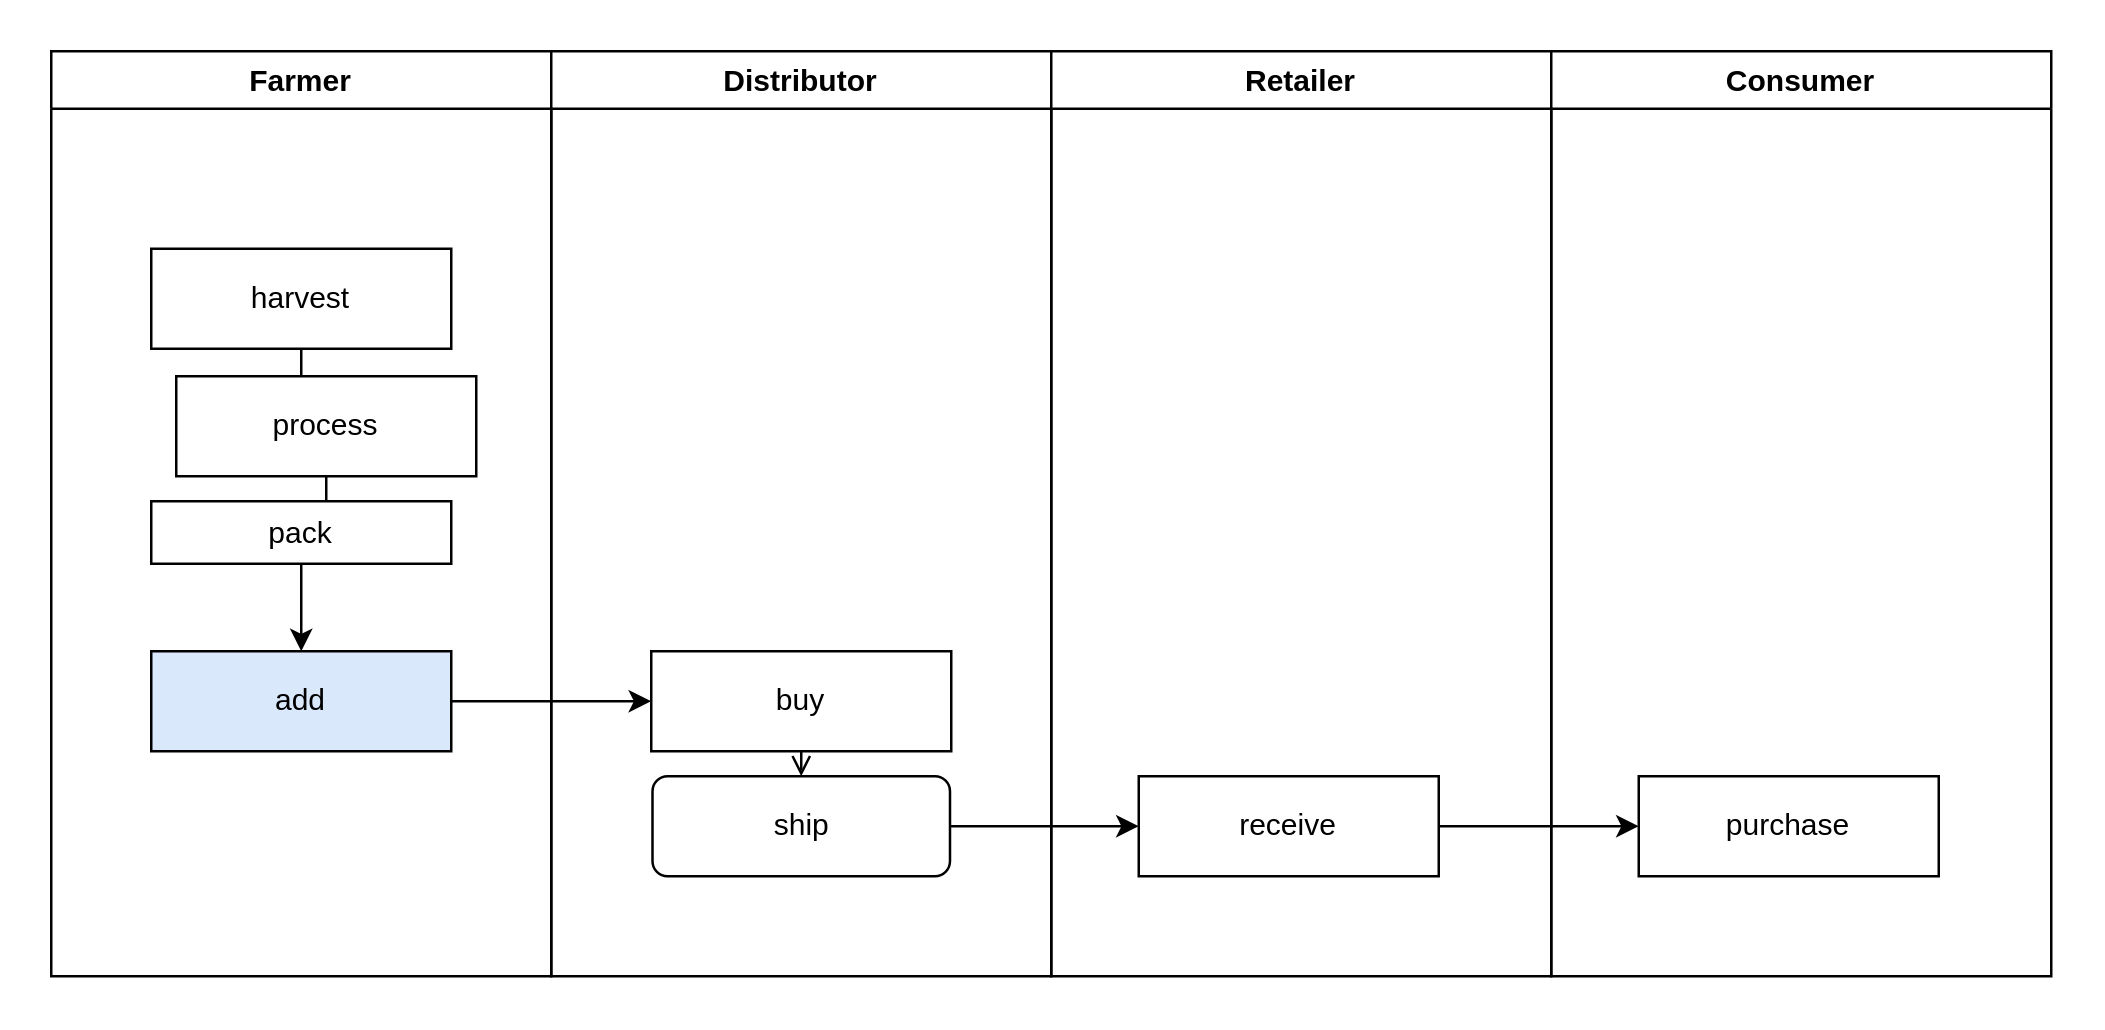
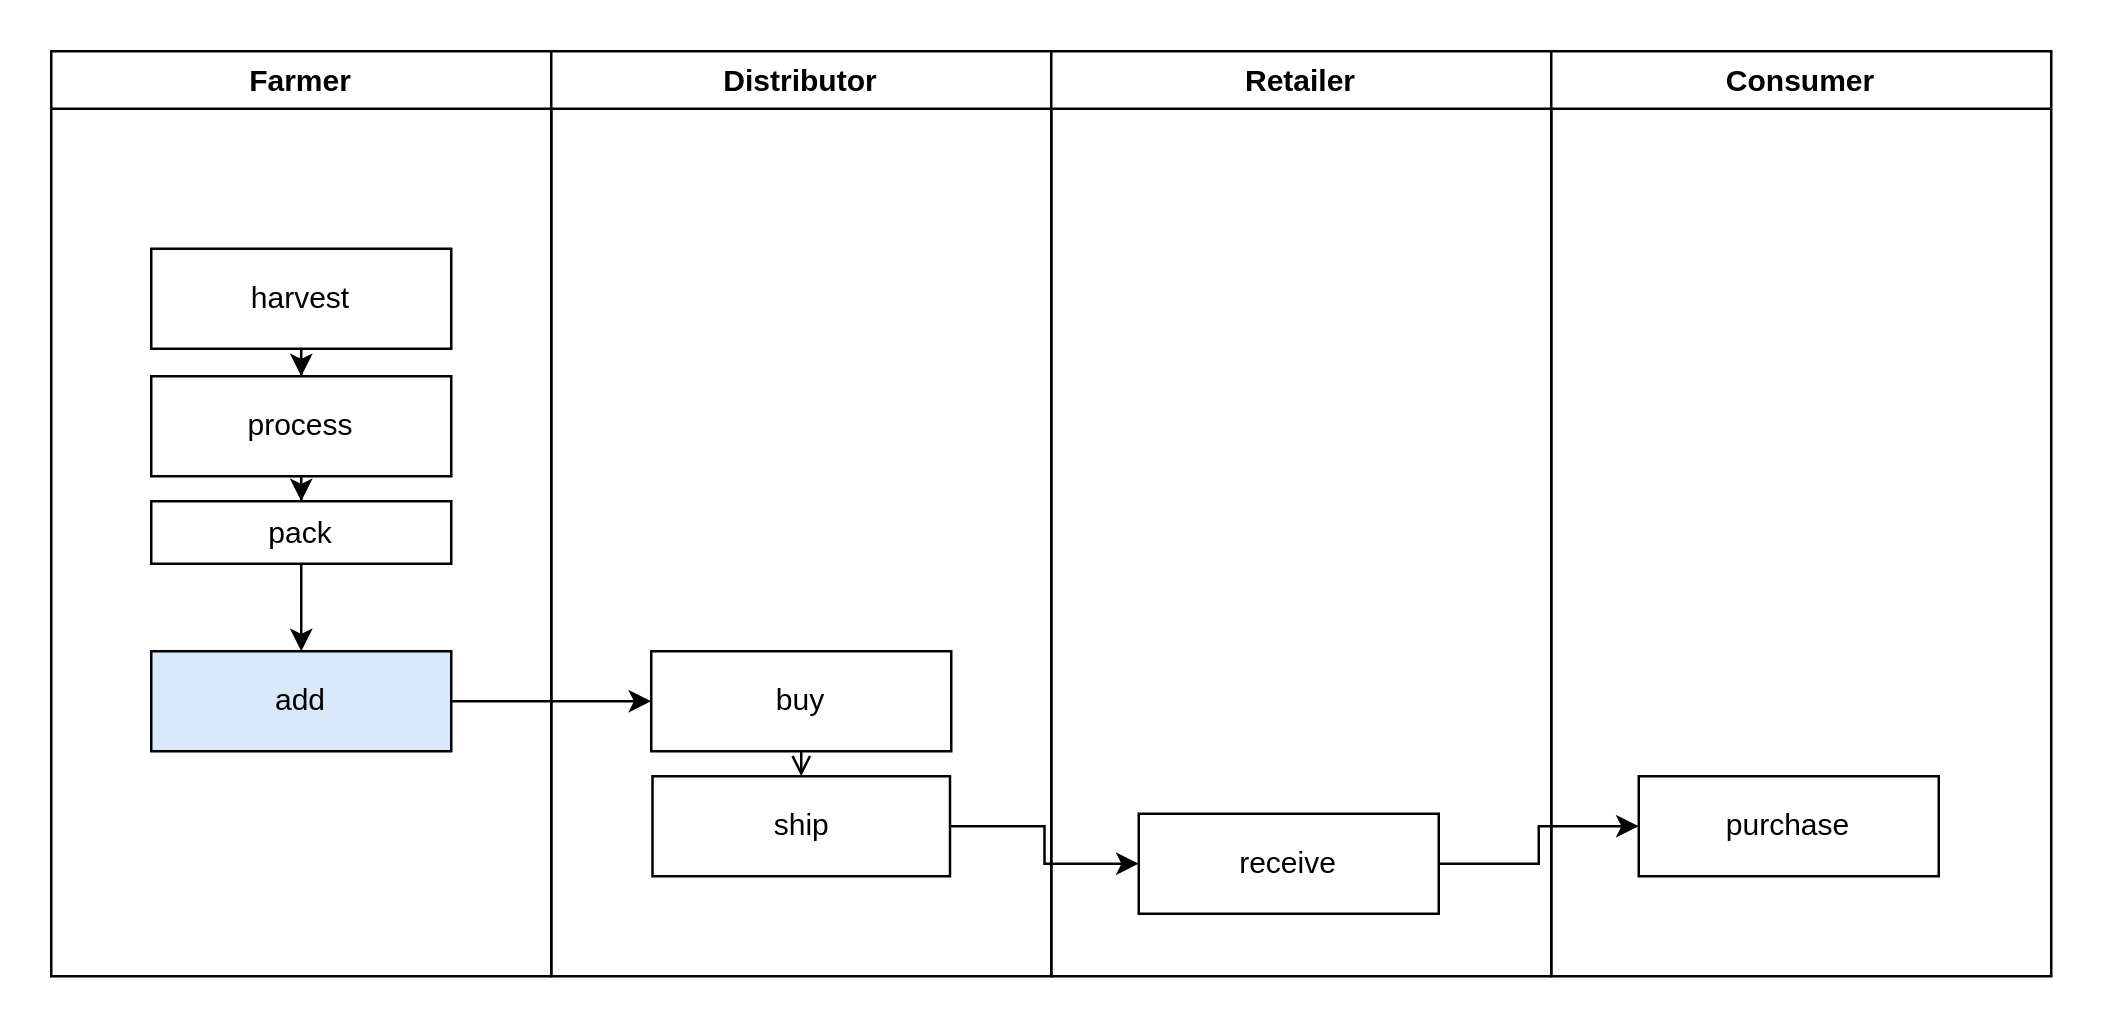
(326, 426) -> (301, 426)
(801, 826) -> (801, 826)
(1289, 826) -> (1289, 864)
